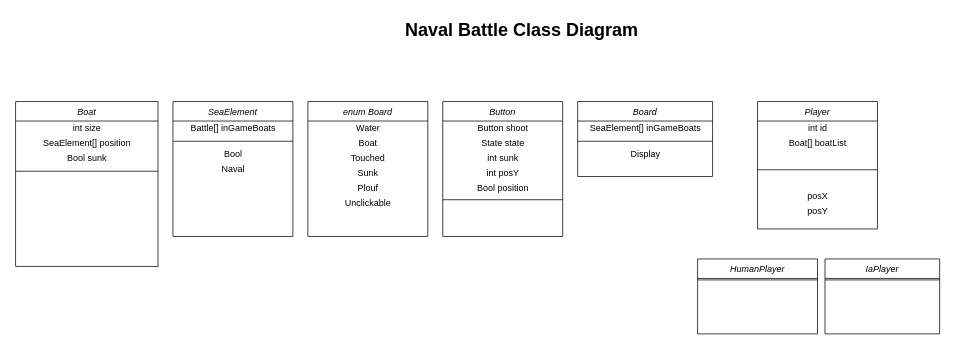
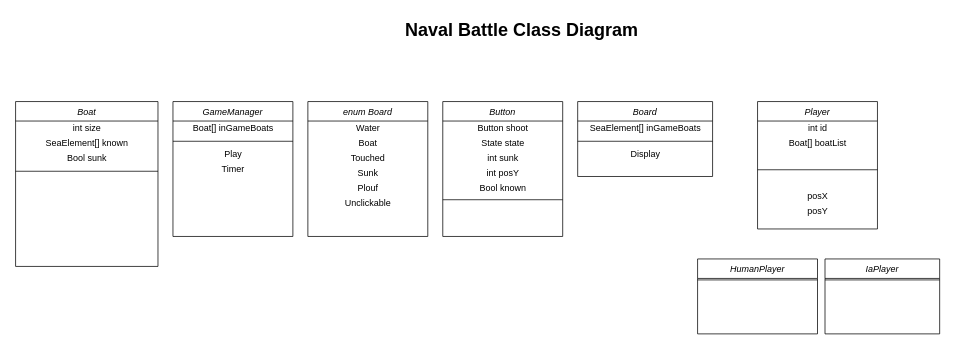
(233, 112) -> (233, 112)
(233, 129) -> (233, 129)
(87, 144) -> (87, 144)
(233, 154) -> (233, 154)
(233, 169) -> (233, 169)
(503, 189) -> (503, 189)
